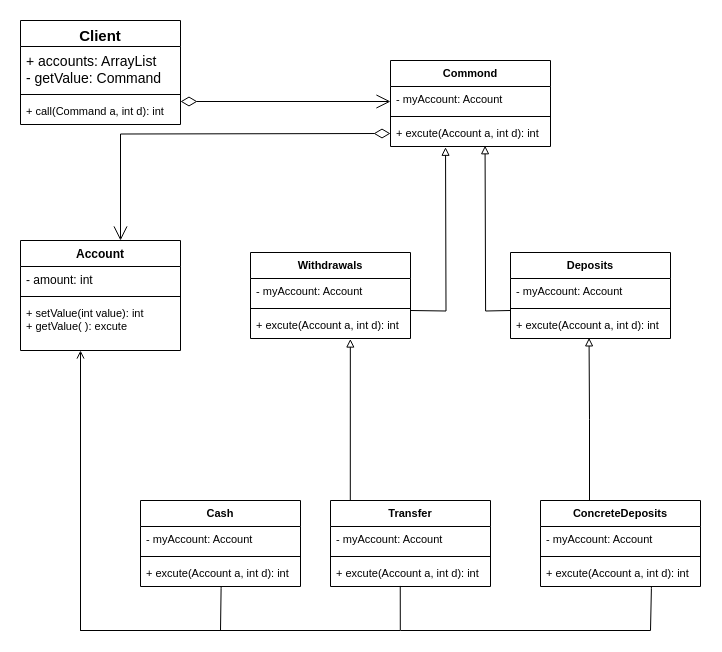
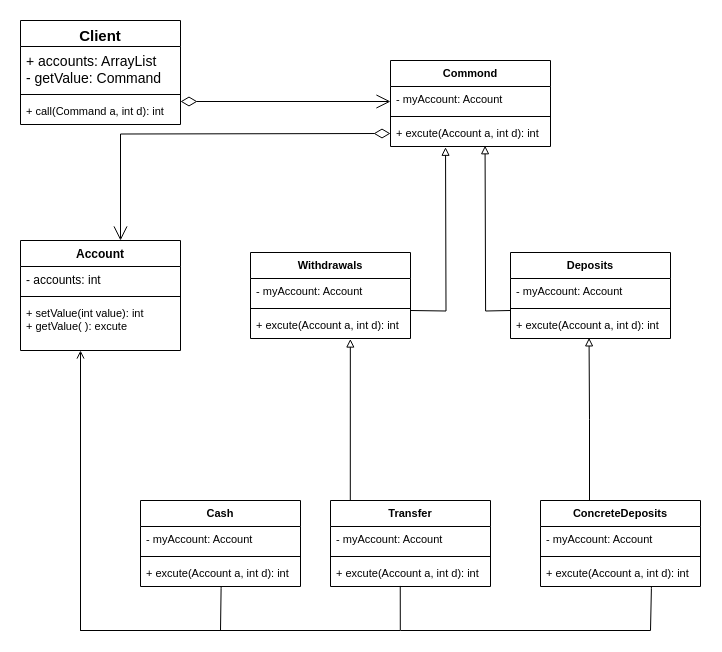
(63, 280) -> (70, 280)
